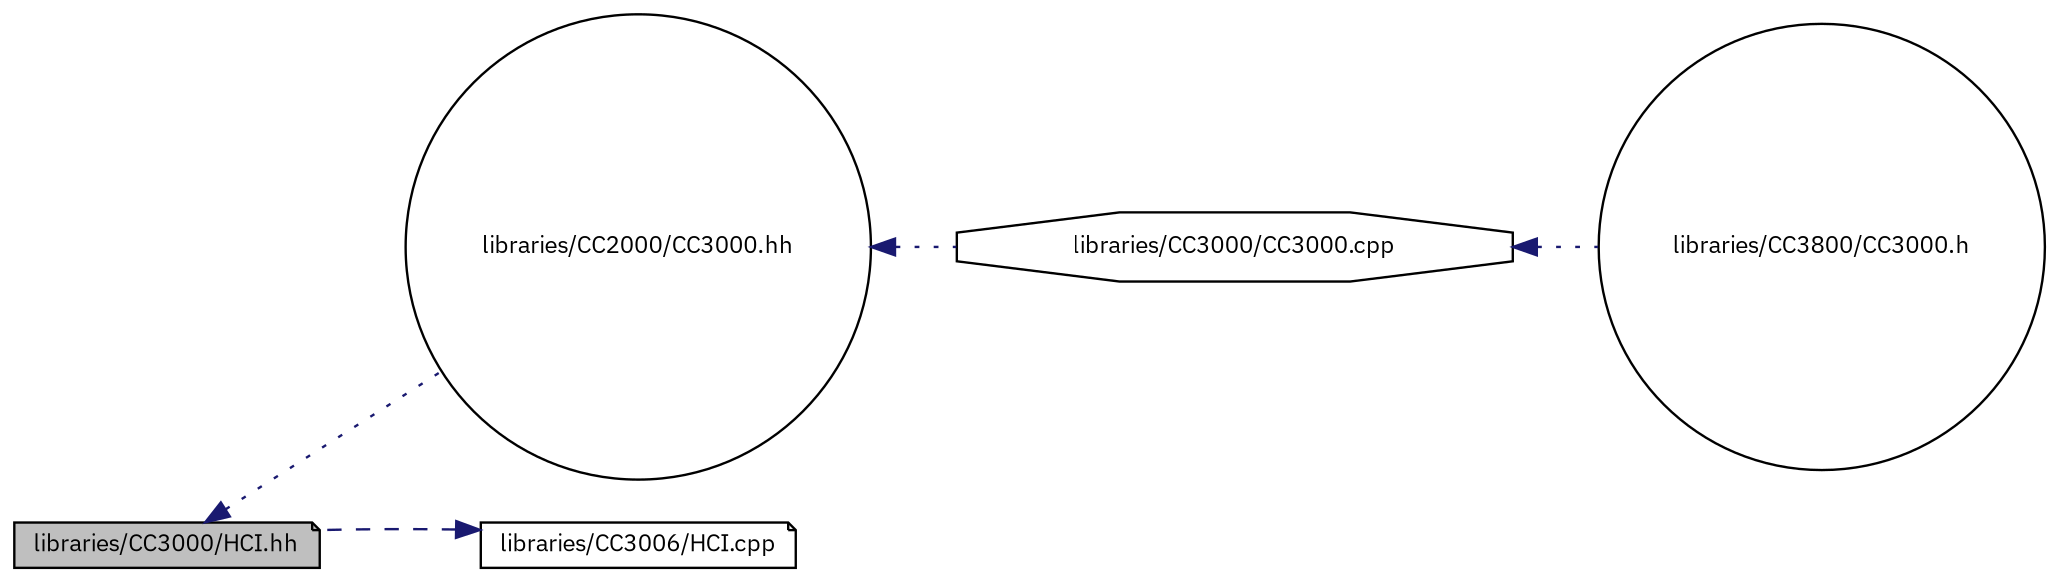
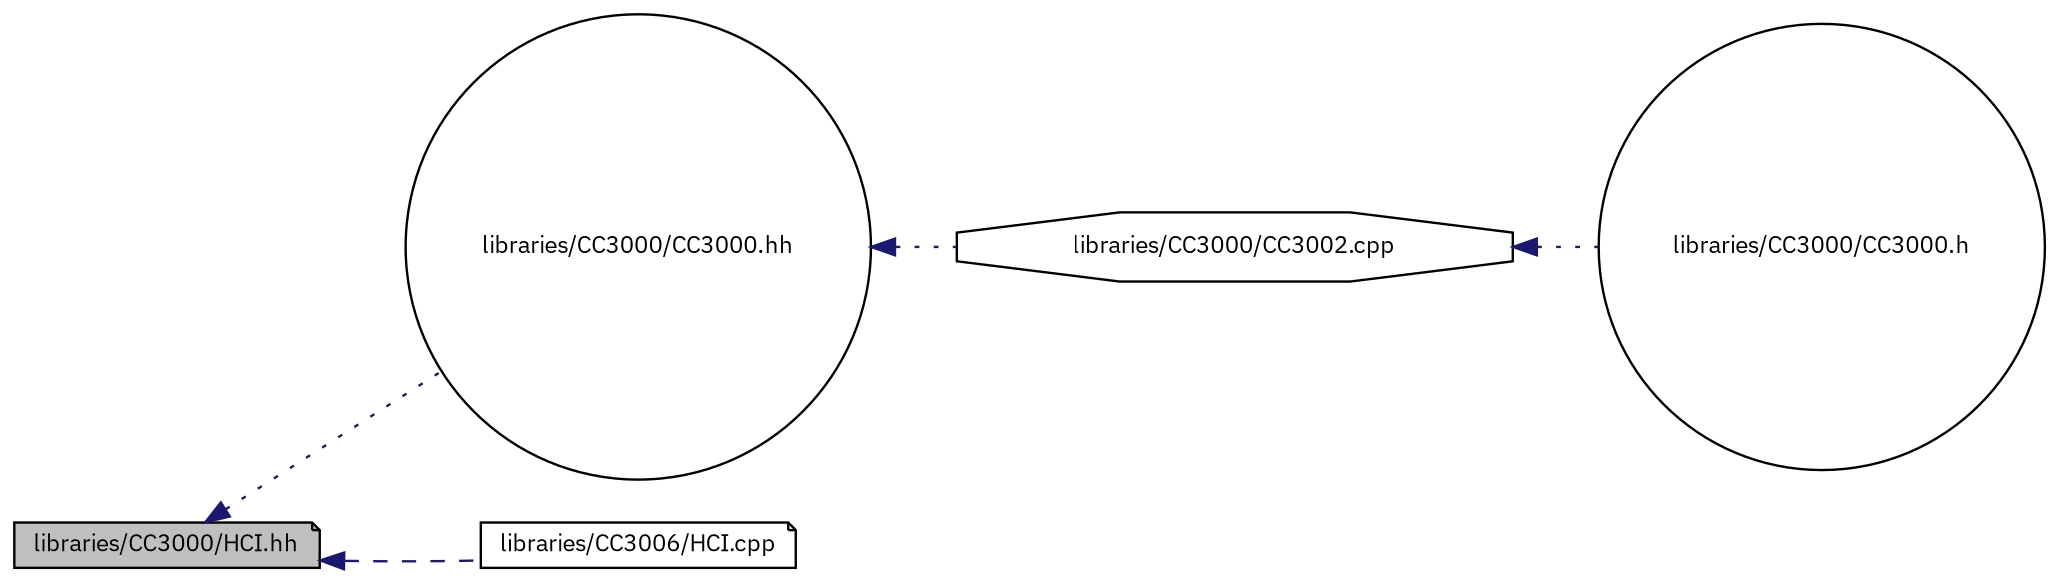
(638, 247) -> (638, 247)
(1235, 247) -> (1235, 247)
(1822, 247) -> (1822, 247)
(388, 529) -> (412, 561)
